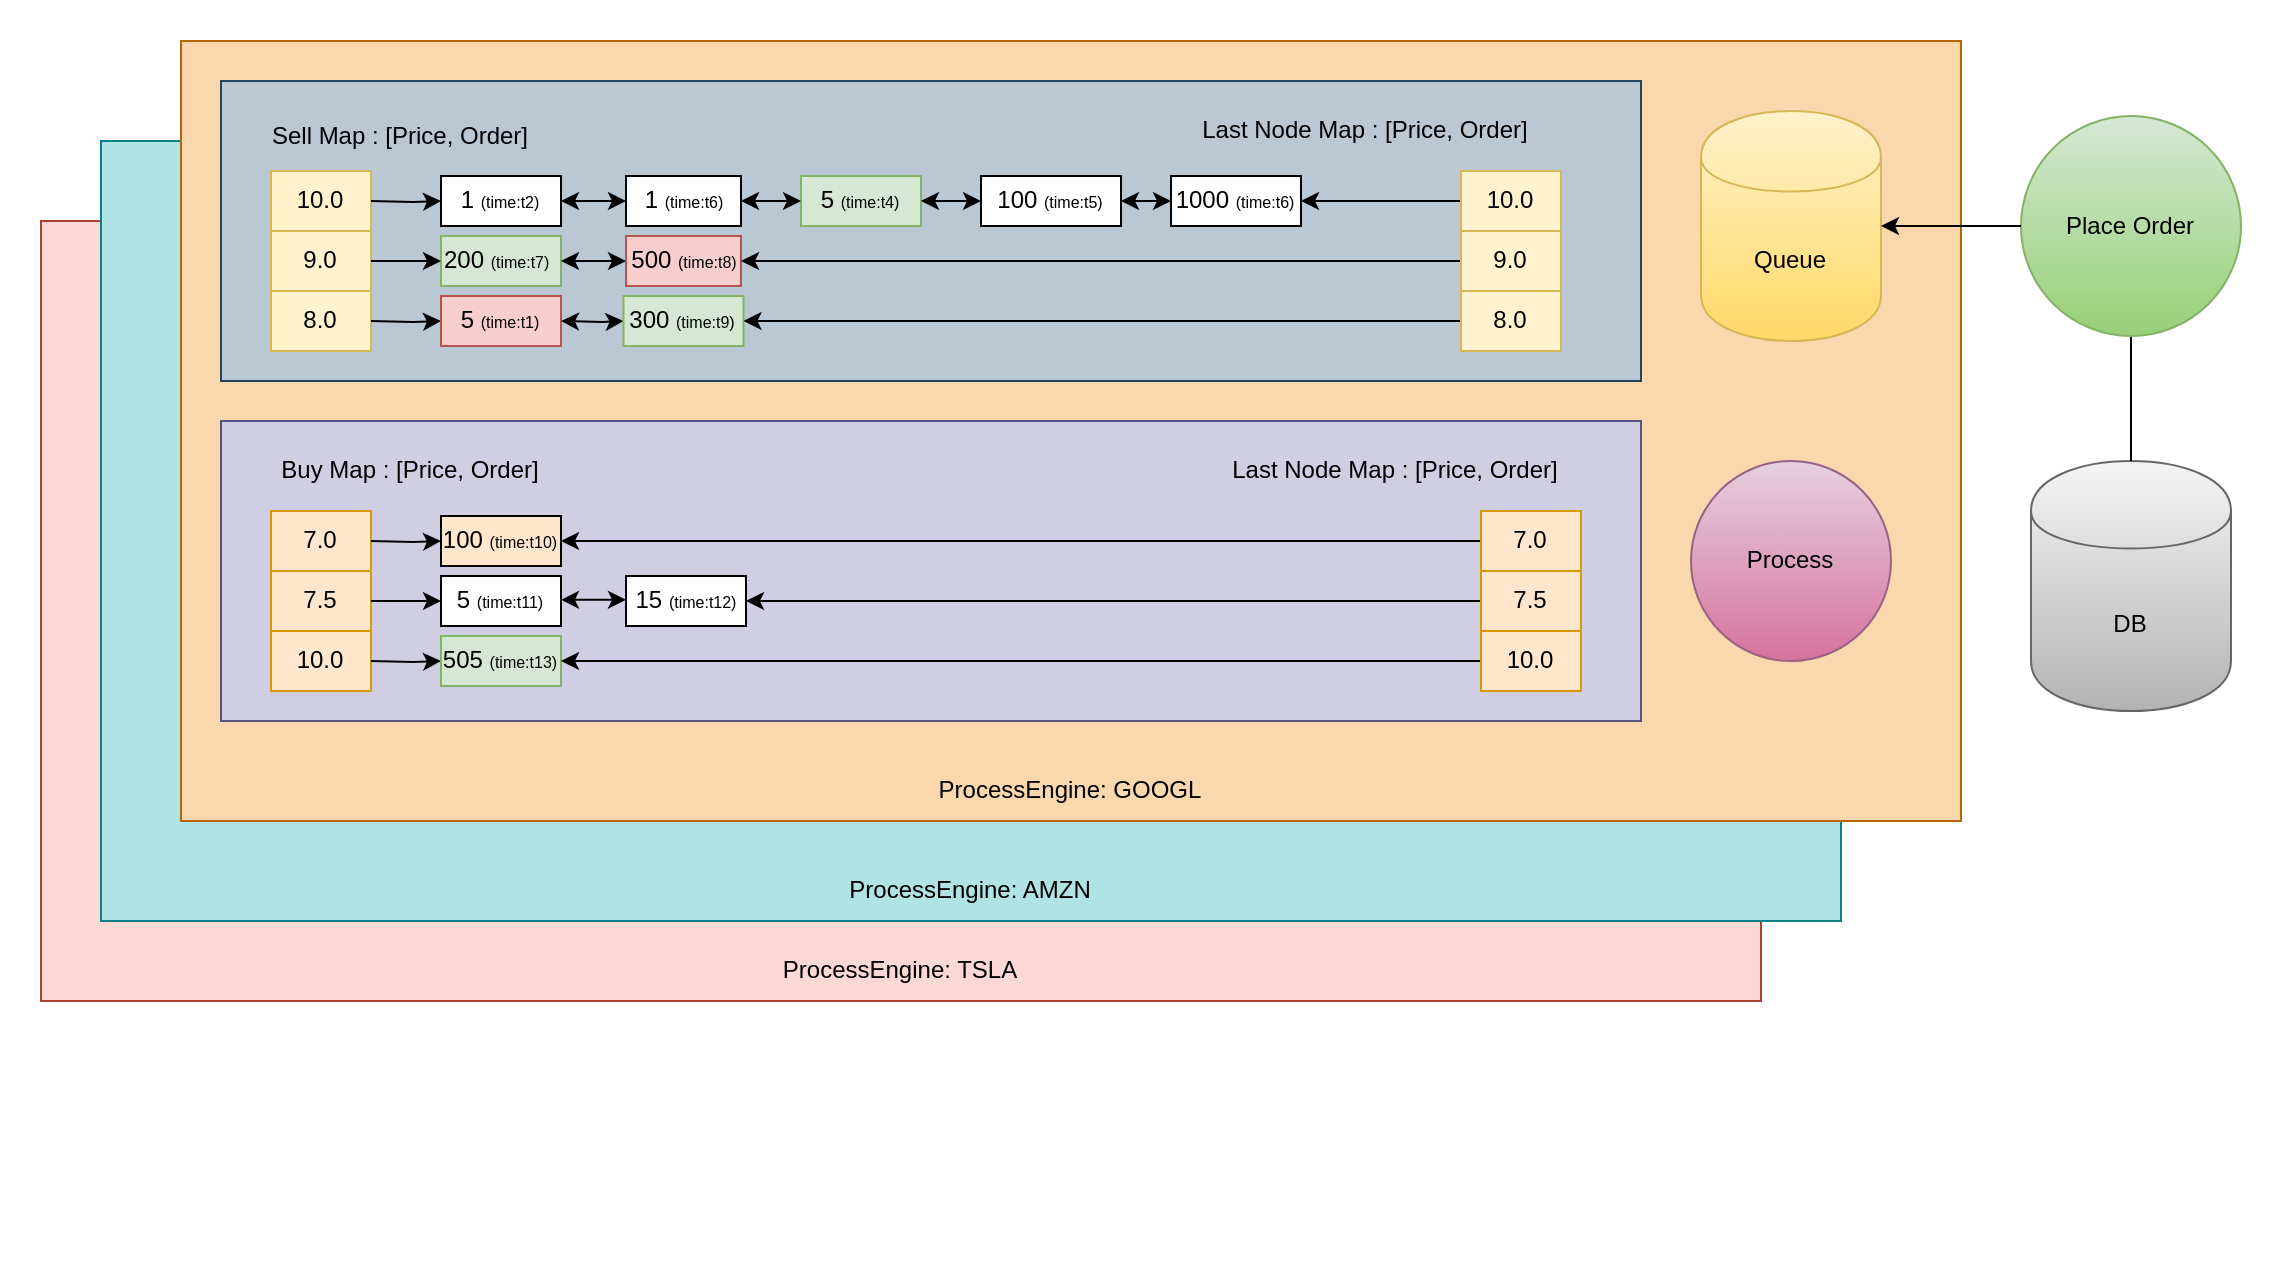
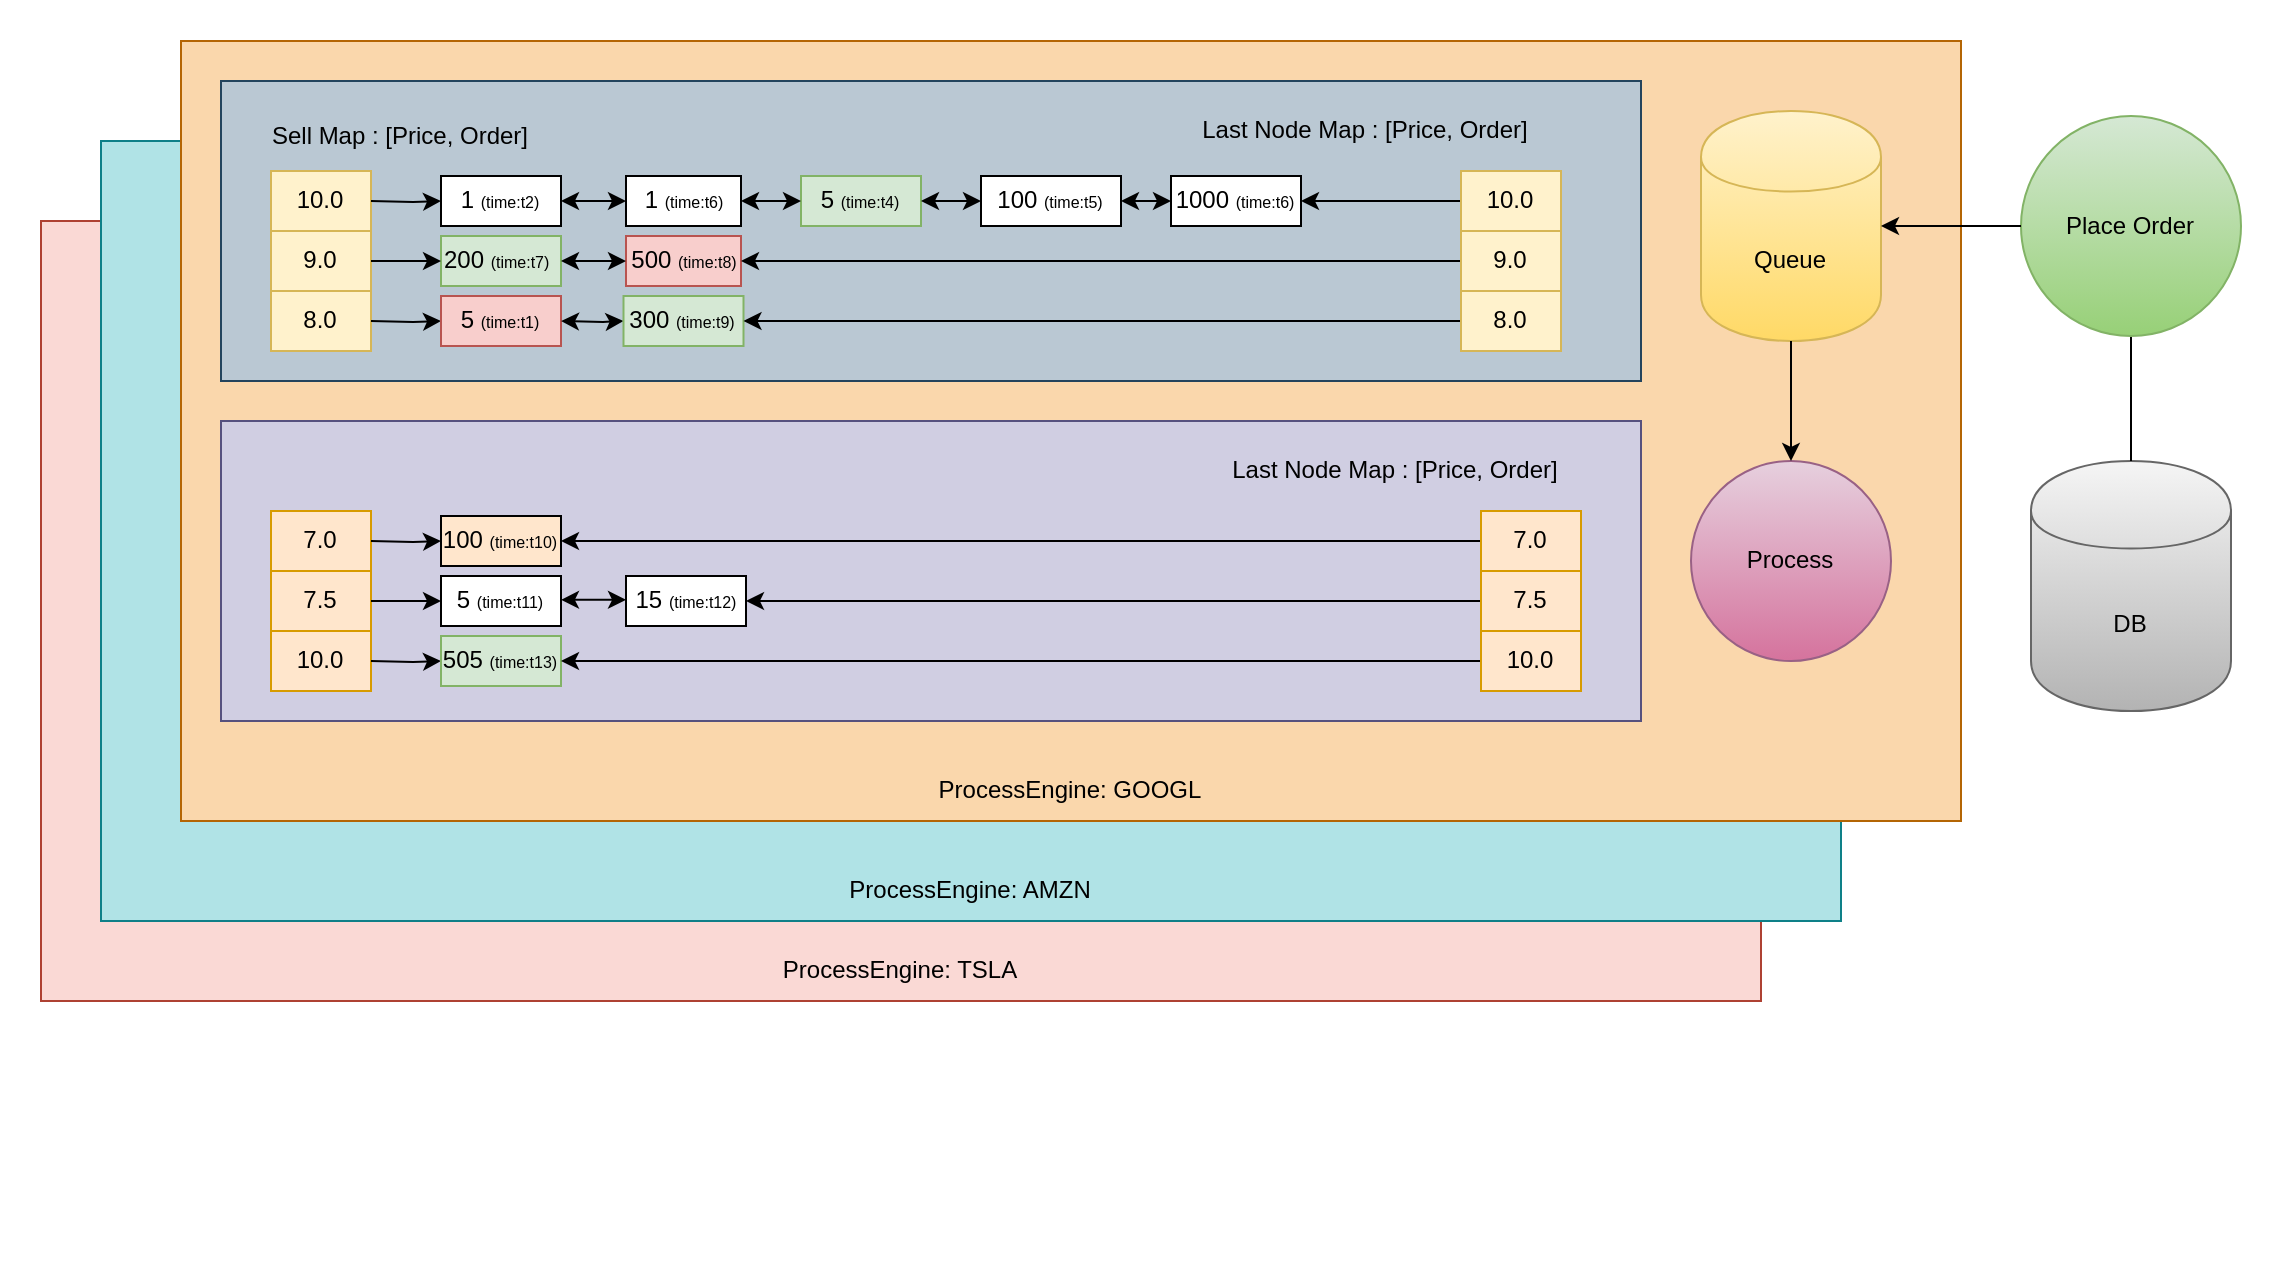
none -> (1791, 394)
(411, 471) -> none
